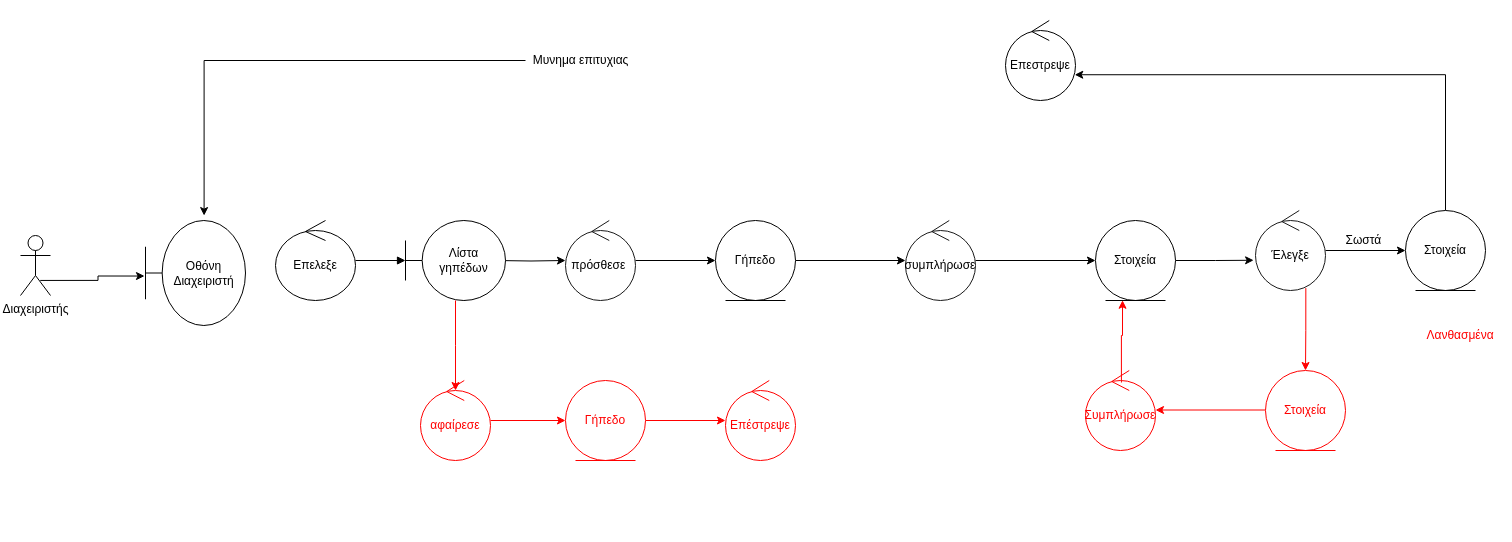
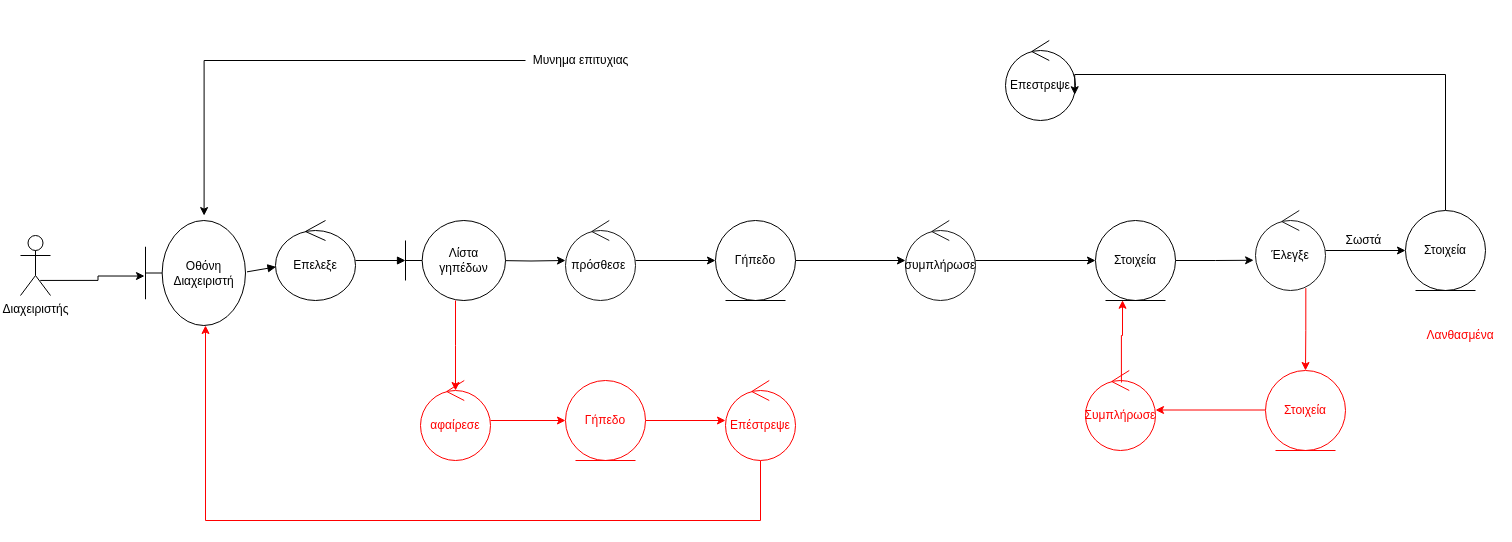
(1041, 61) -> (1041, 81)
none -> (257, 270)
none -> (420, 521)
